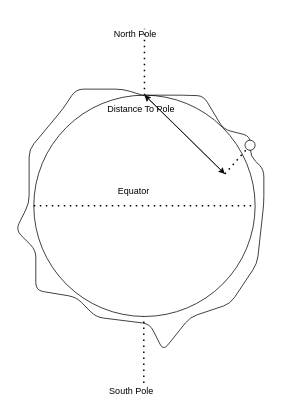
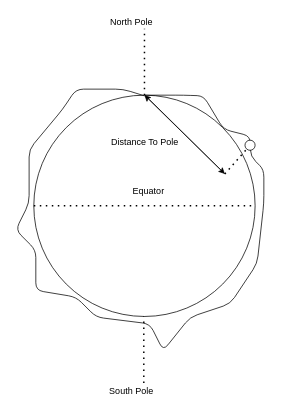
(135, 34) -> (131, 23)
(140, 109) -> (144, 143)
(133, 192) -> (148, 192)
